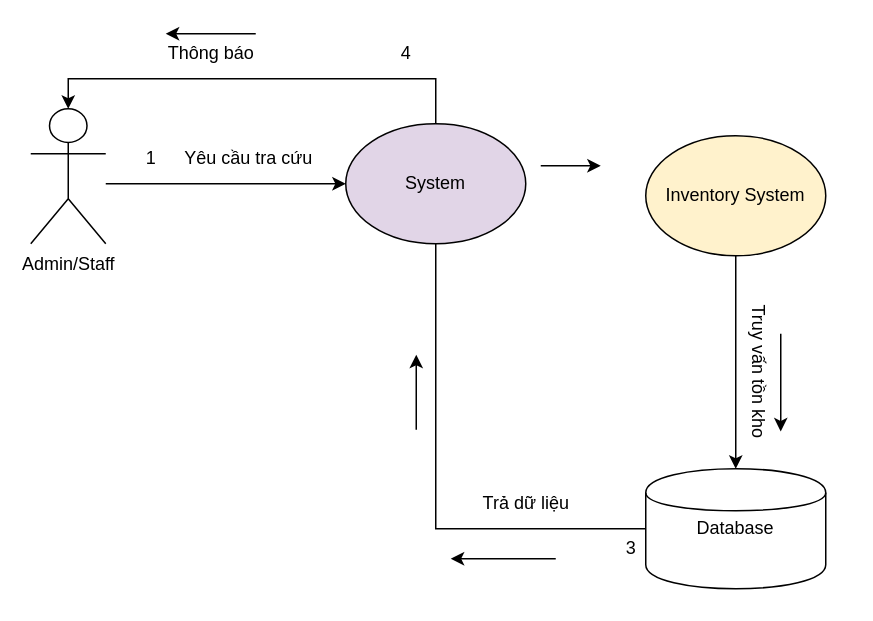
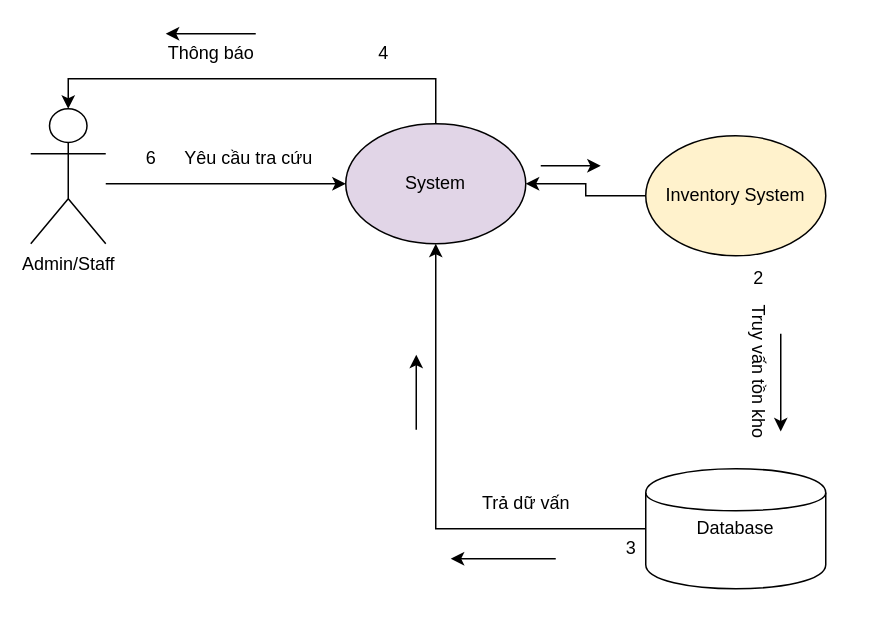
(406, 53) -> (383, 53)
(152, 158) -> (152, 158)
(436, 250) -> (436, 255)
none -> (758, 278)
(736, 357) -> (586, 195)
(527, 503) -> (527, 503)
